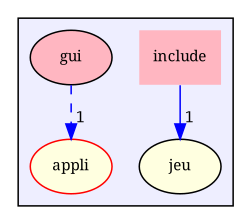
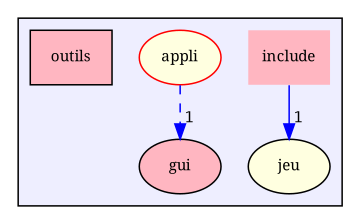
none -> (71, 58)
(71, 105) -> (180, 105)
